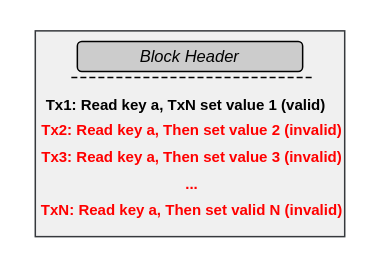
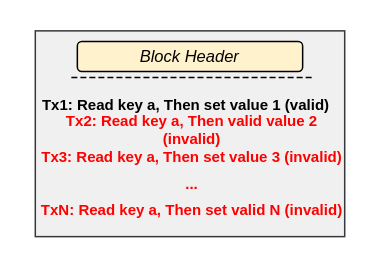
(190, 56) -> (190, 56)
(186, 104) -> (186, 104)
(192, 130) -> (192, 130)
